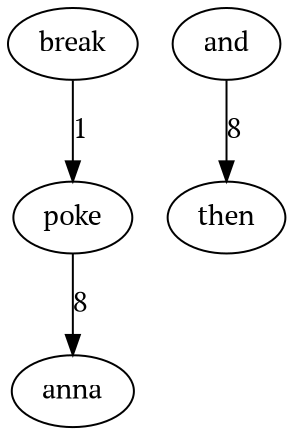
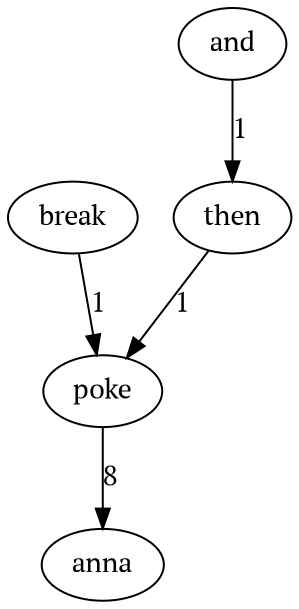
(235, 131) -> (240, 131)
none -> (174, 296)
